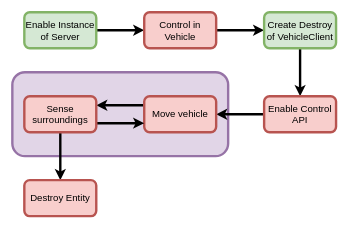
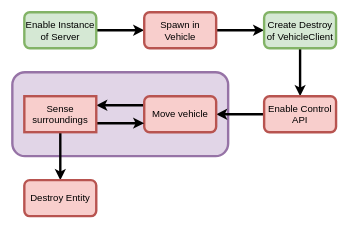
(180, 30) -> (180, 30)
(60, 114) -> (60, 114)
